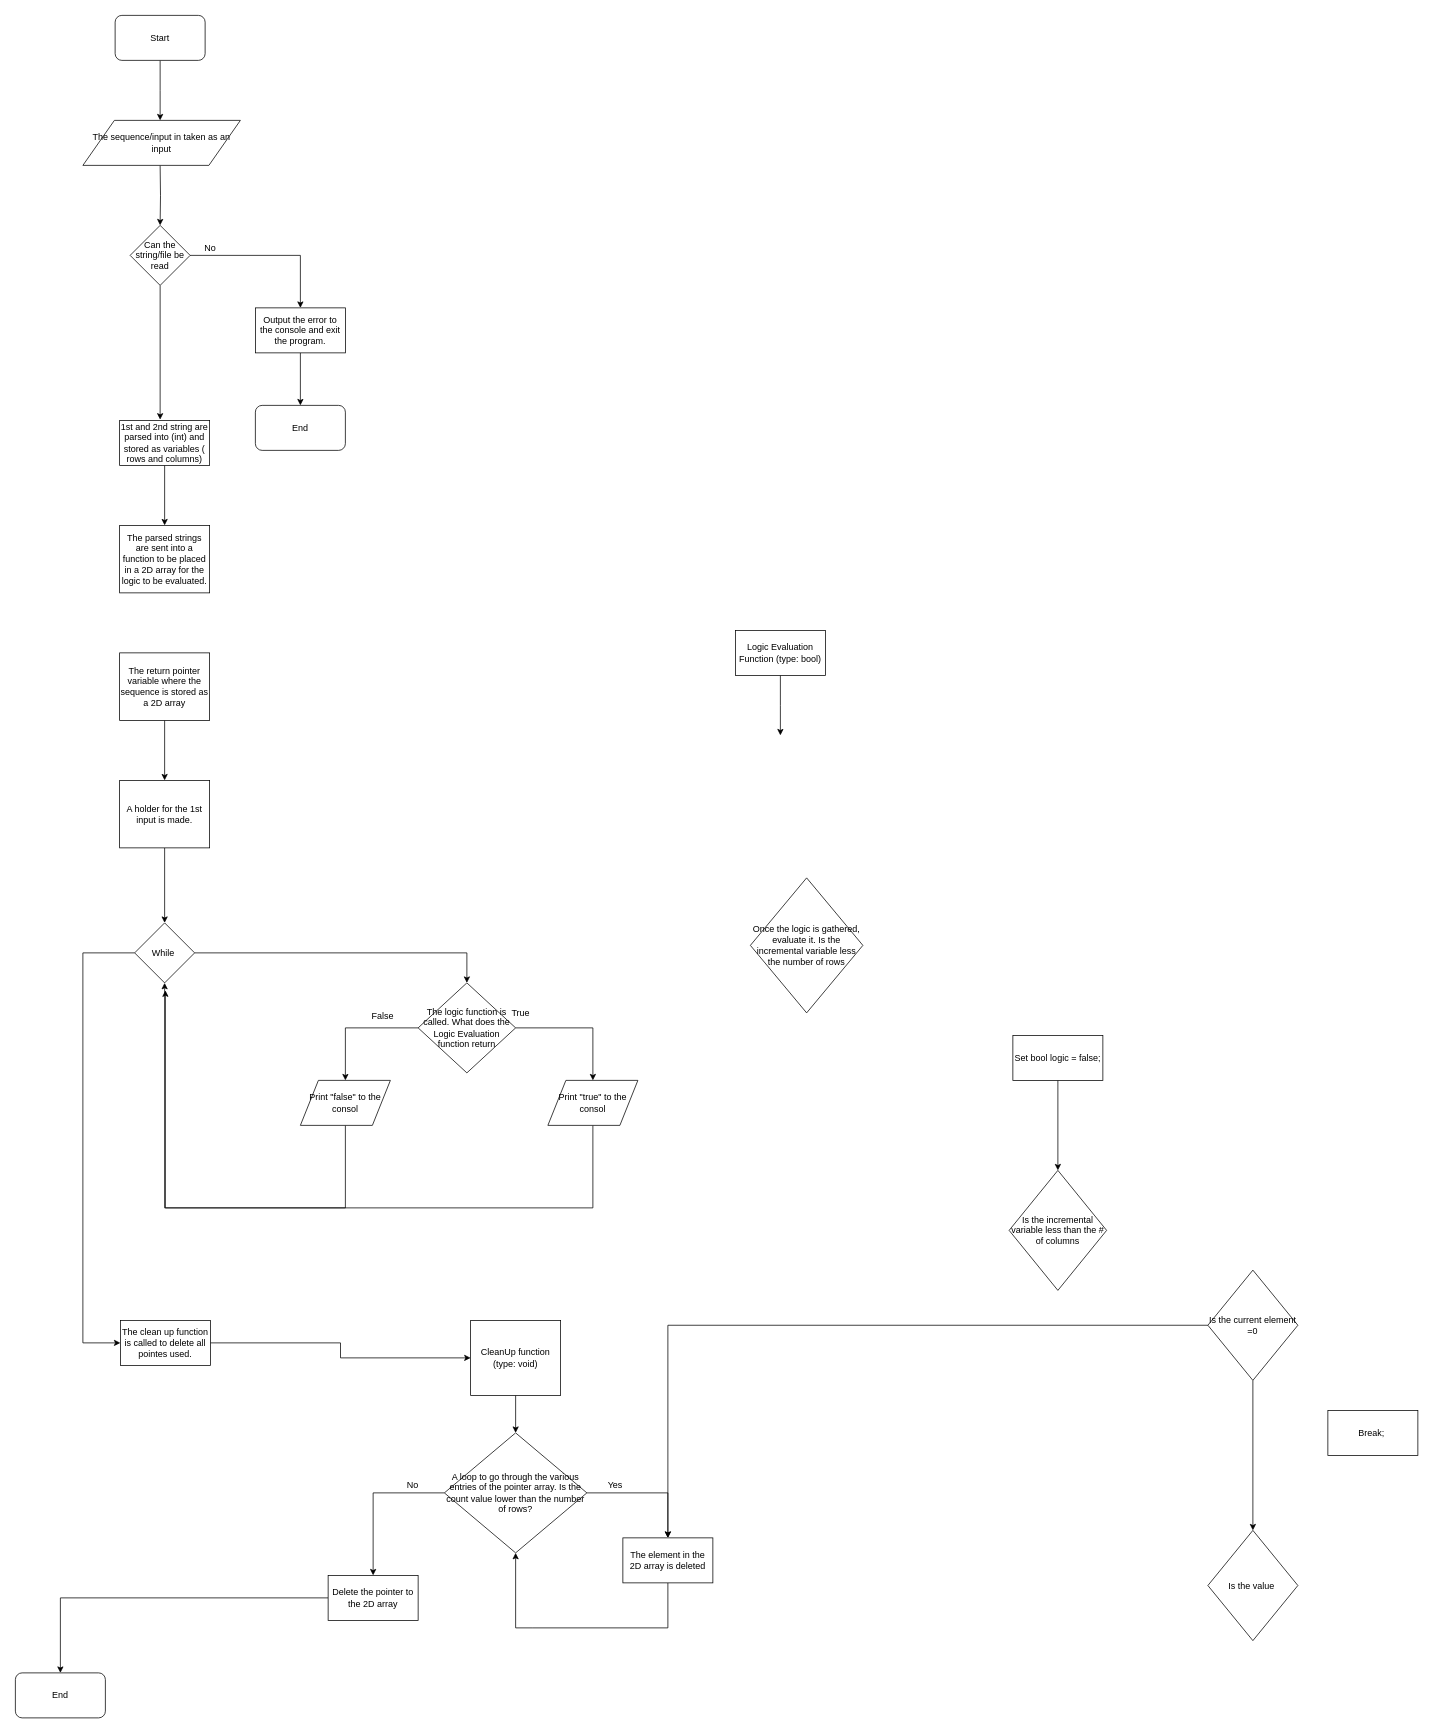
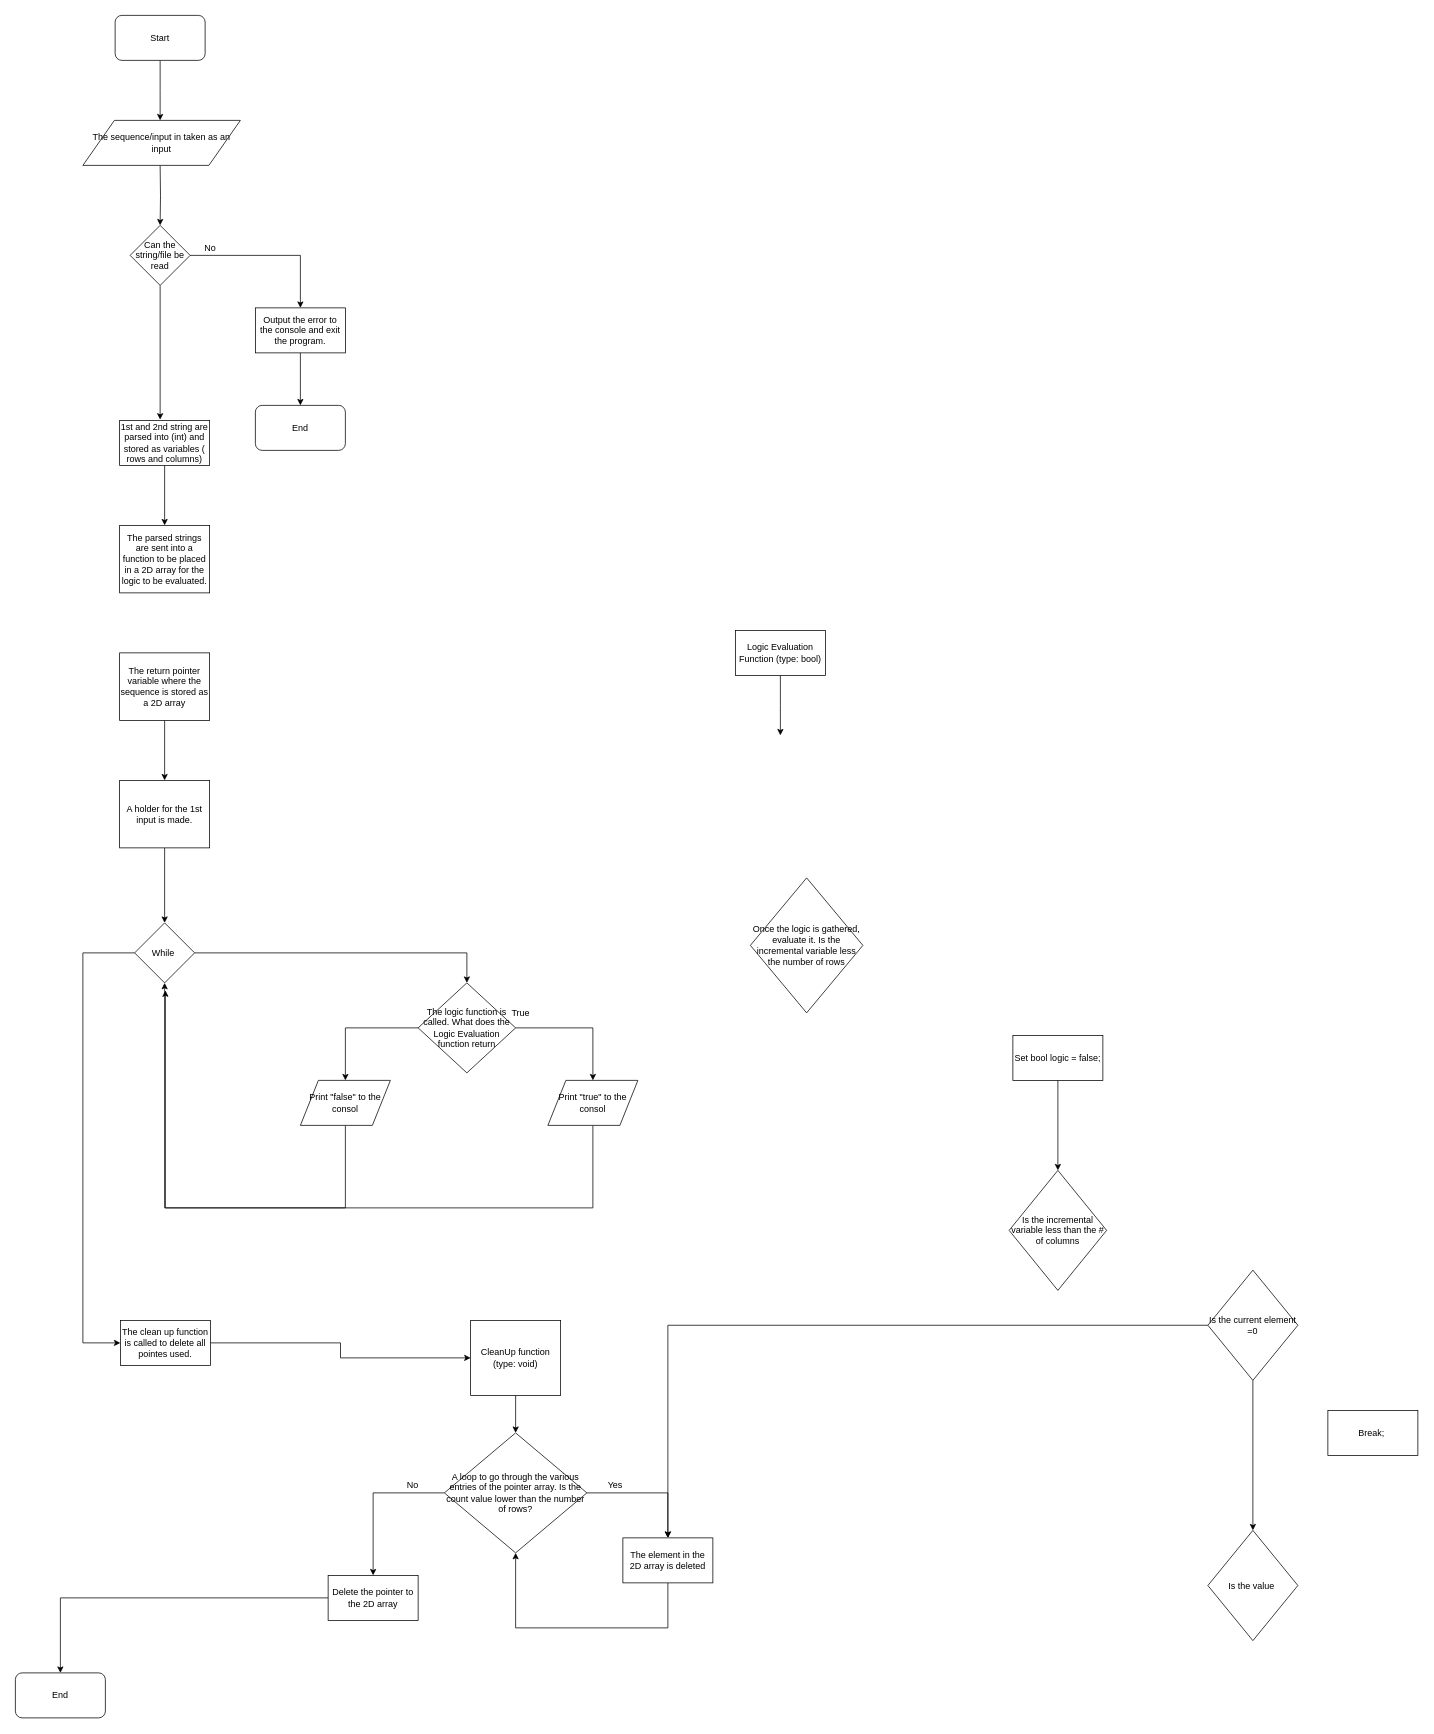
(383, 1017) -> none
